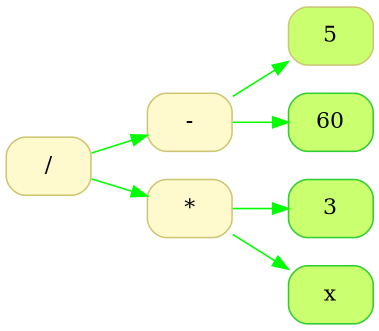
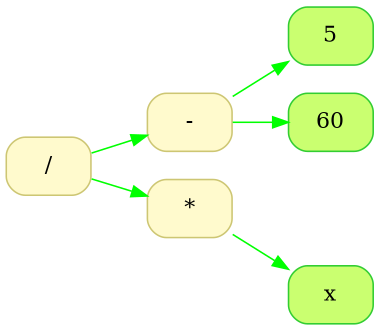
(331, 36) -> (331, 36)
(331, 209) -> none
